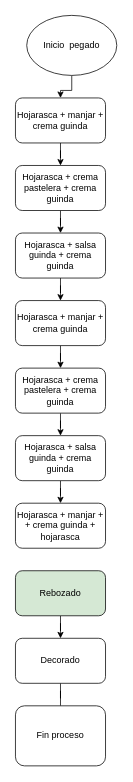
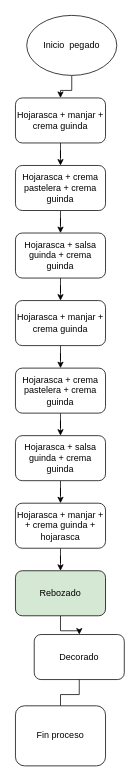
none -> (60, 562)
(60, 660) -> (79, 657)
